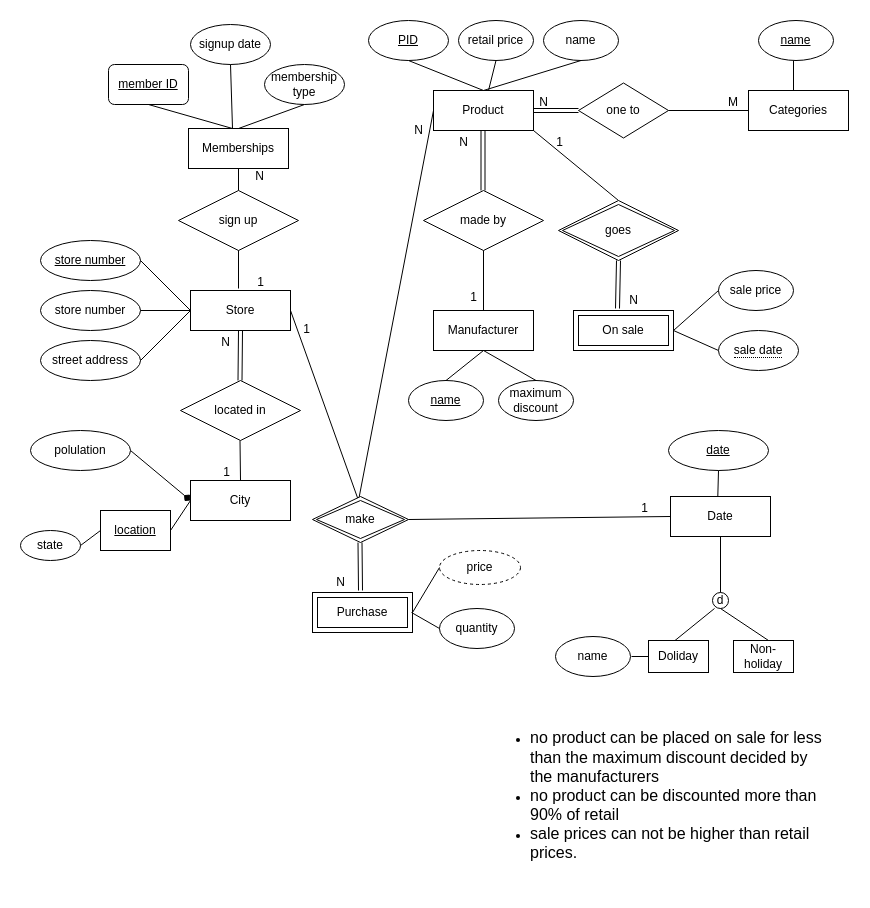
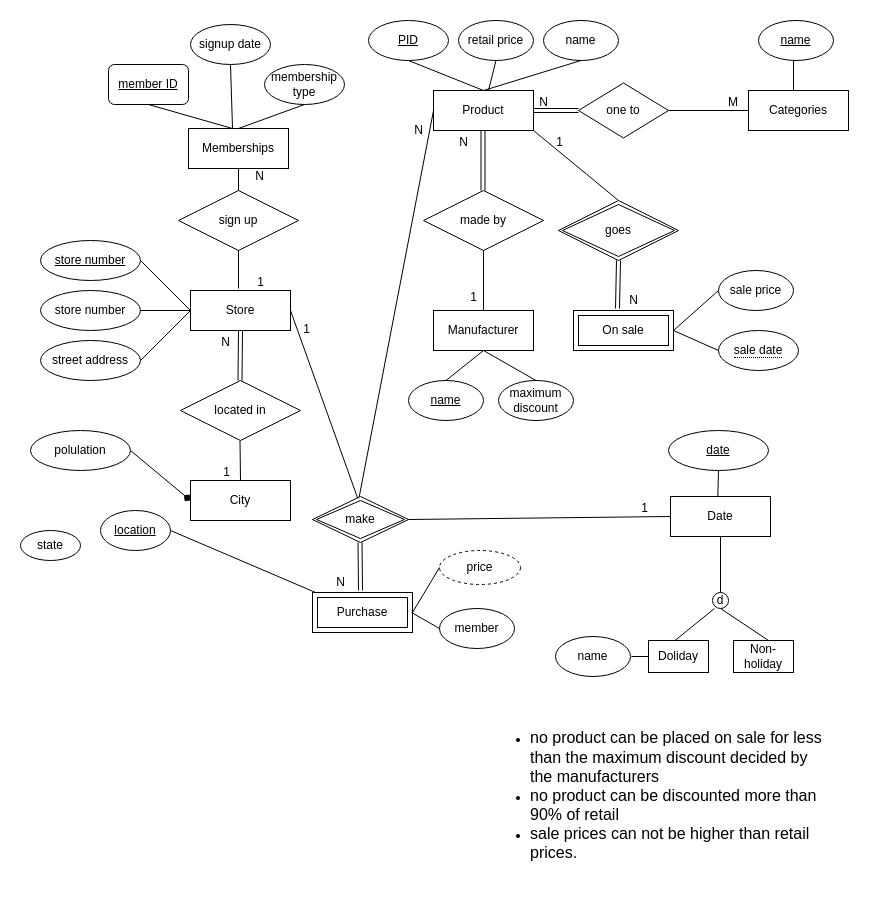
(181, 516) -> (243, 561)
(136, 531) -> (136, 531)
(90, 538) -> none
(477, 629) -> (477, 629)
